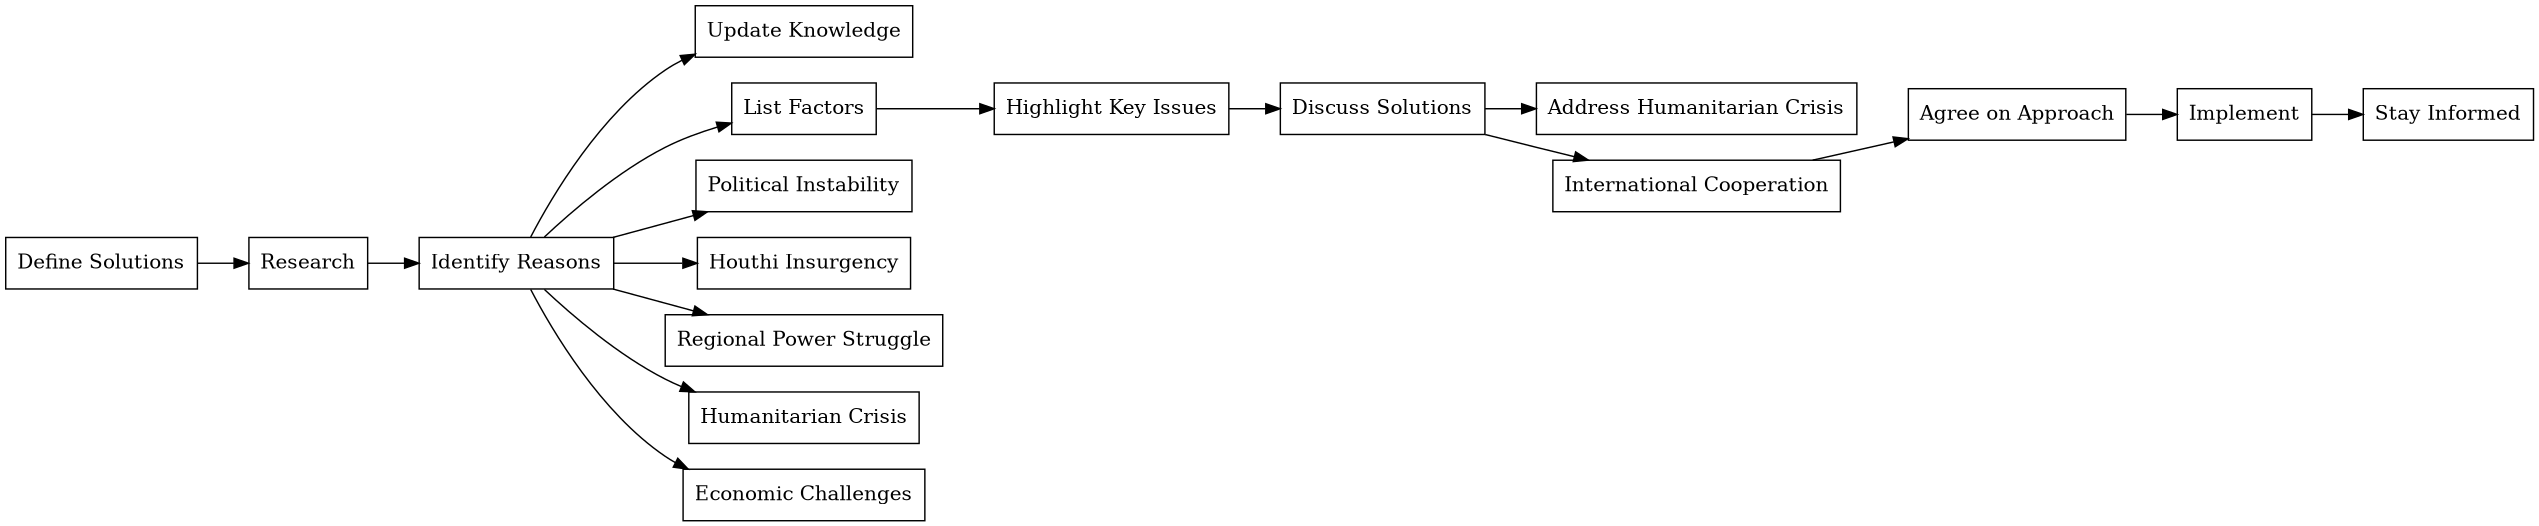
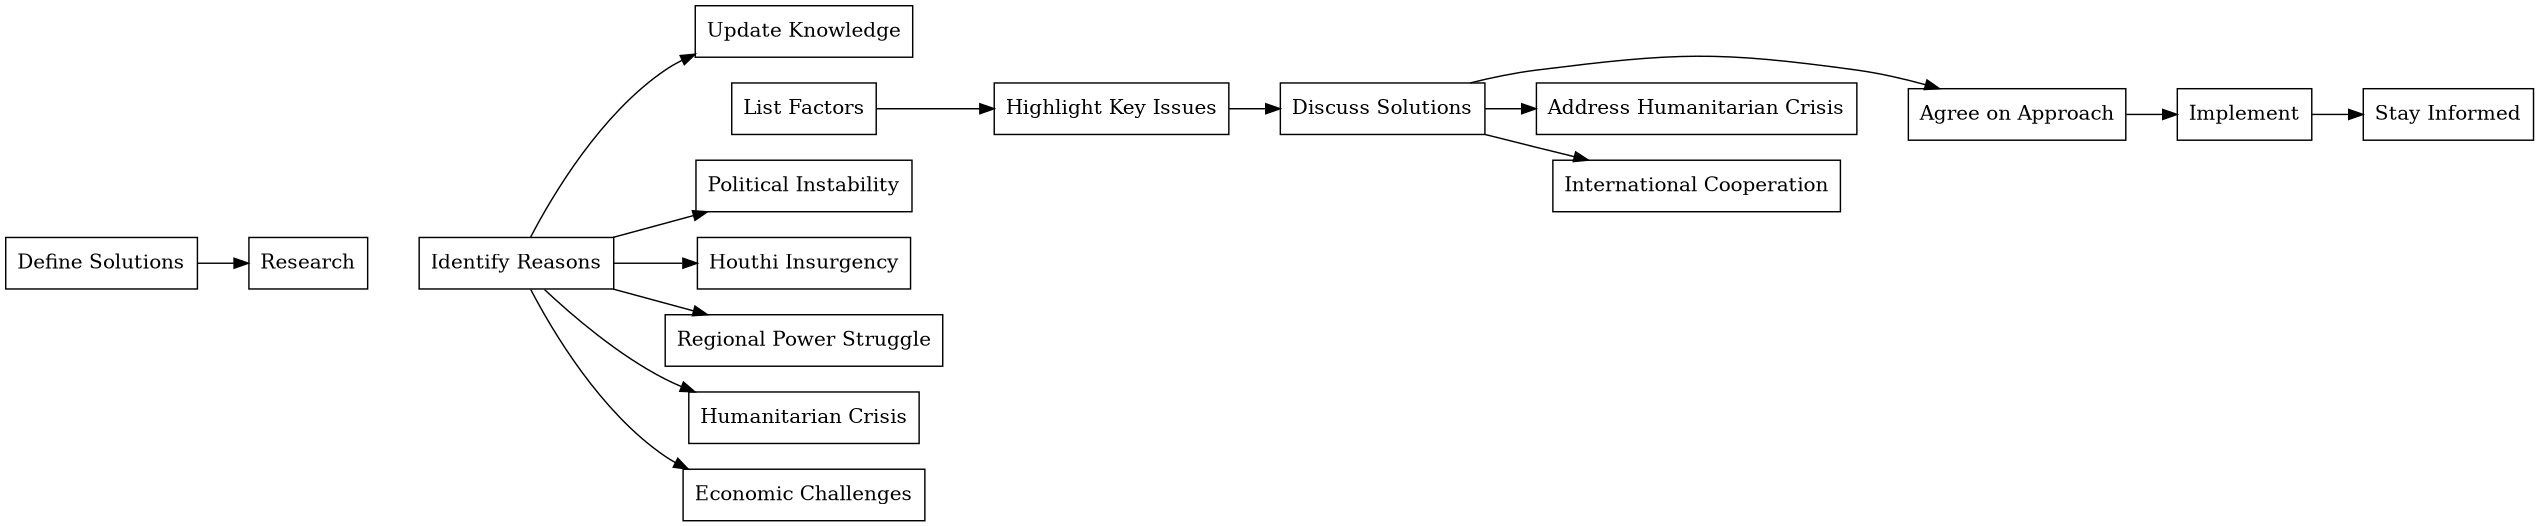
(1853, 151) -> (1698, 56)
(625, 172) -> none
(386, 263) -> none
